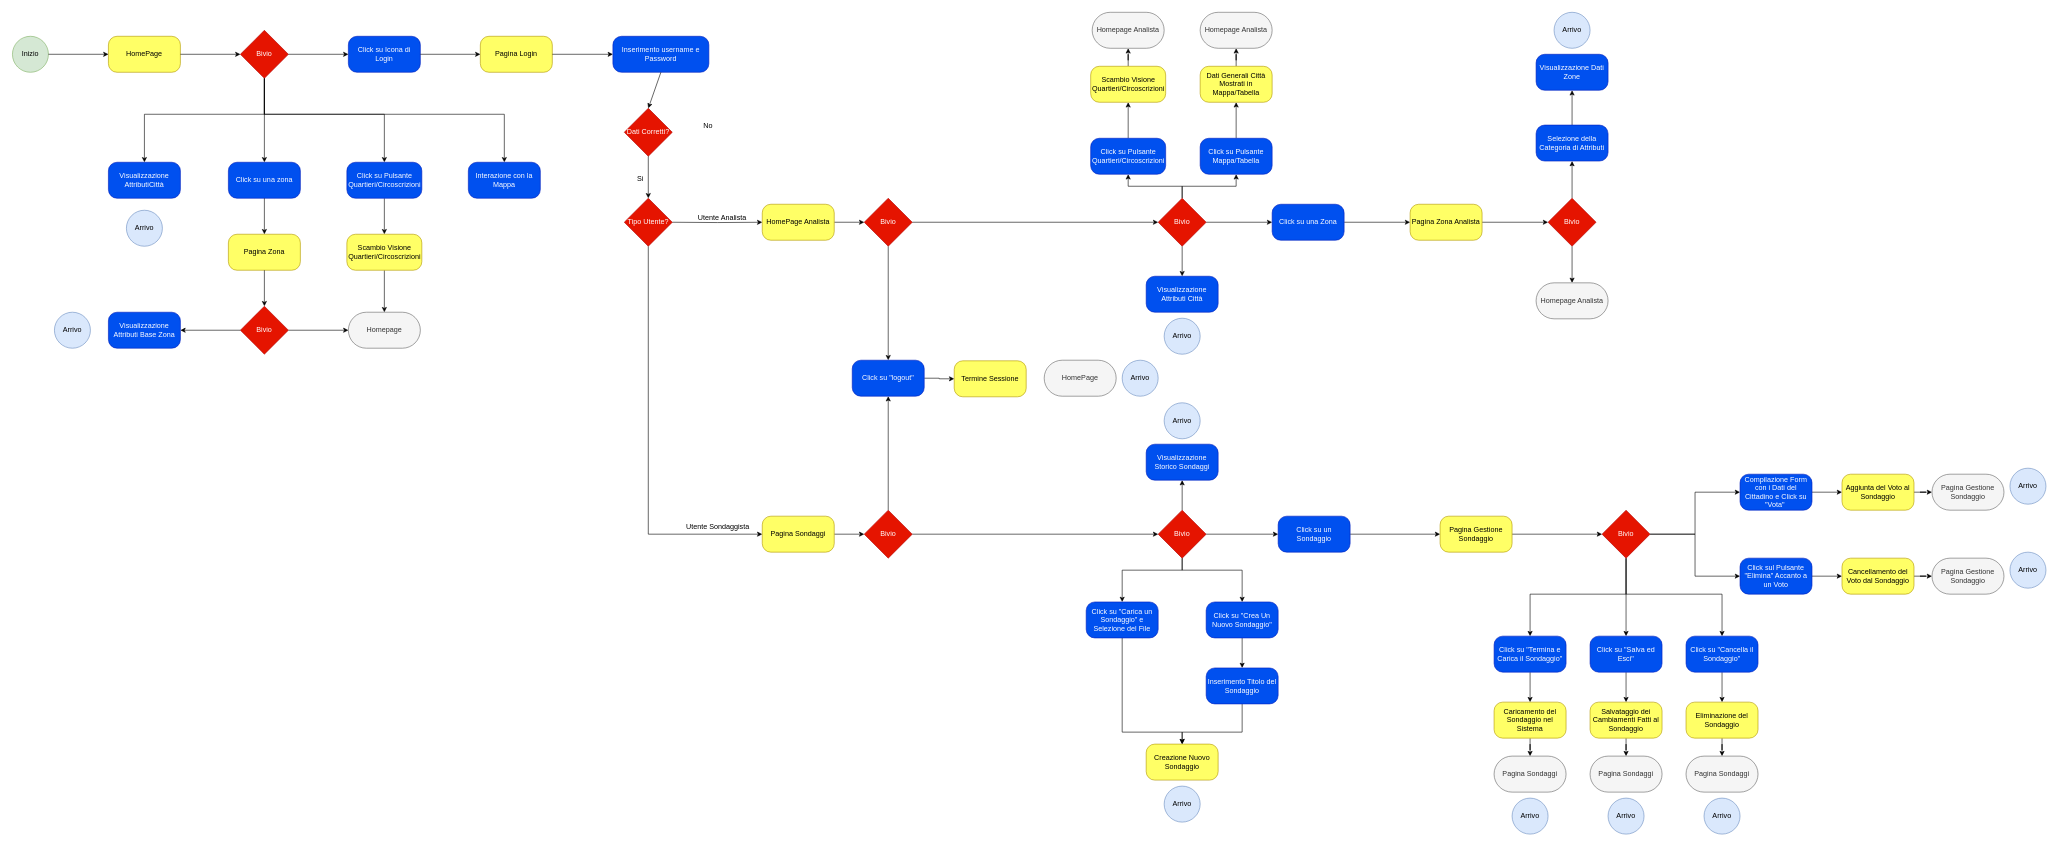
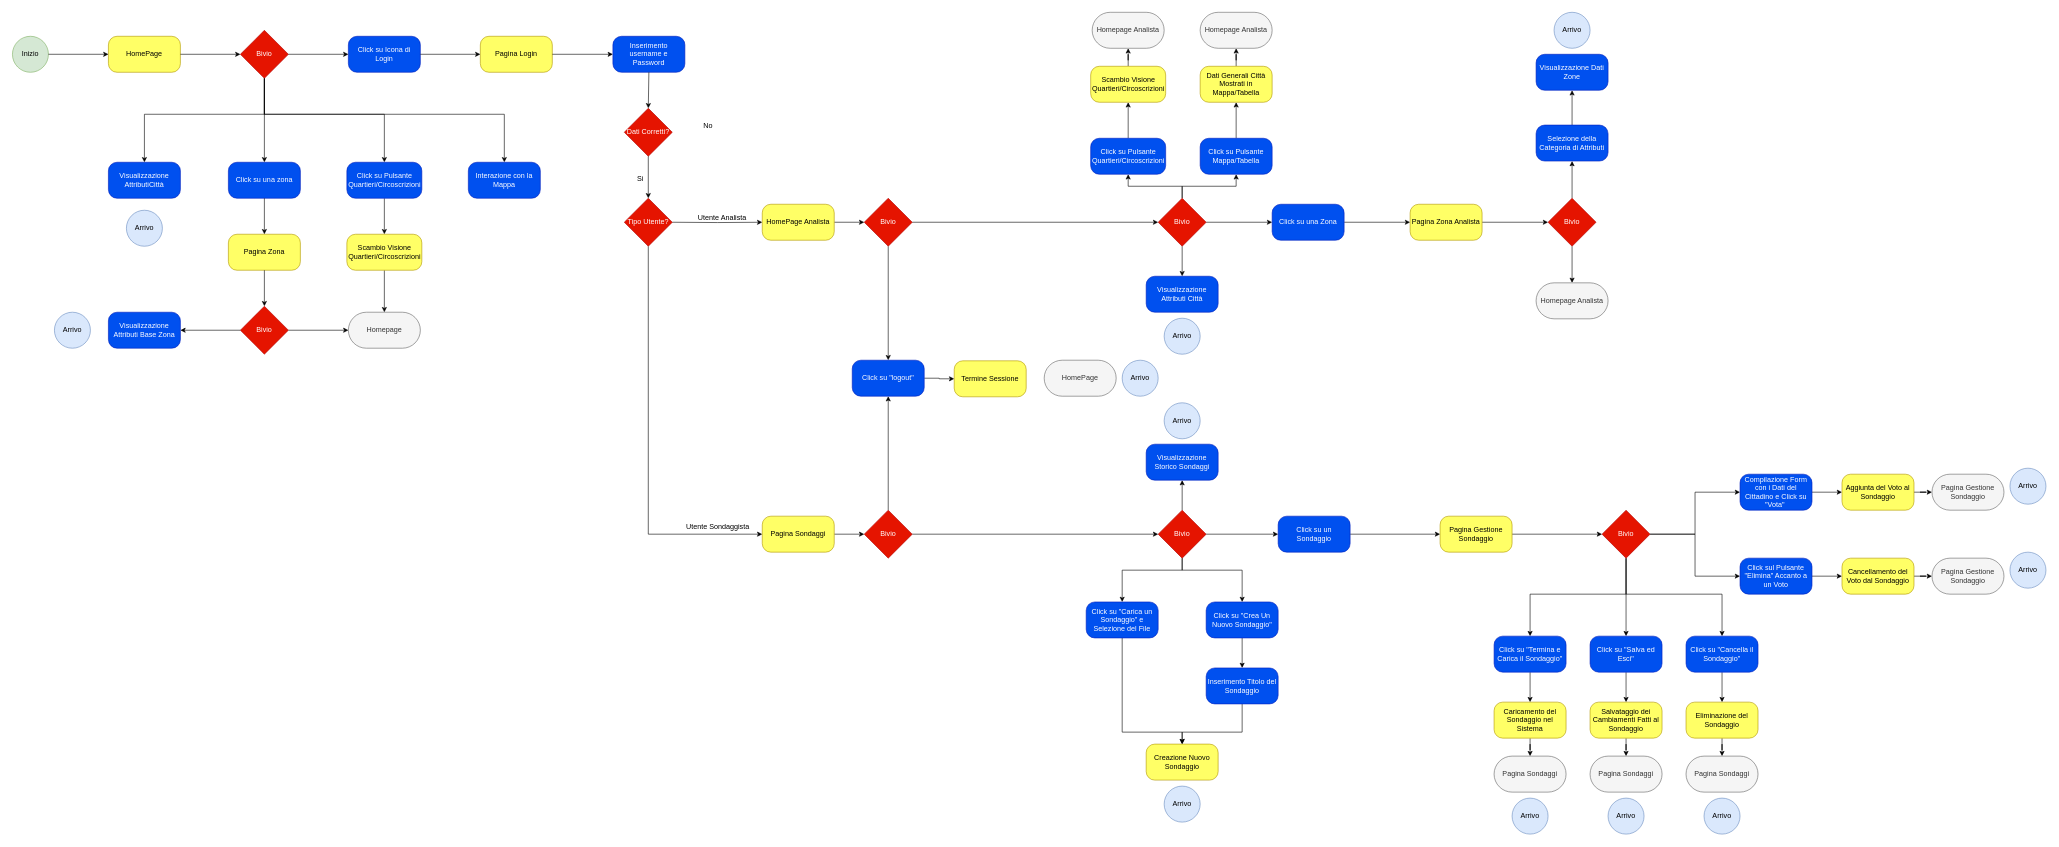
(661, 54) -> (649, 54)
